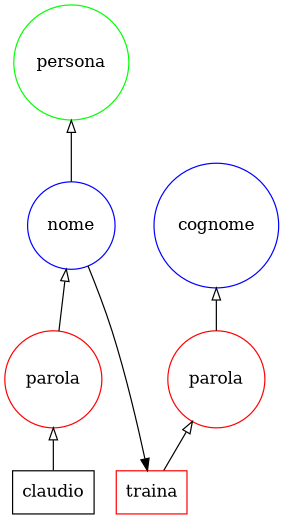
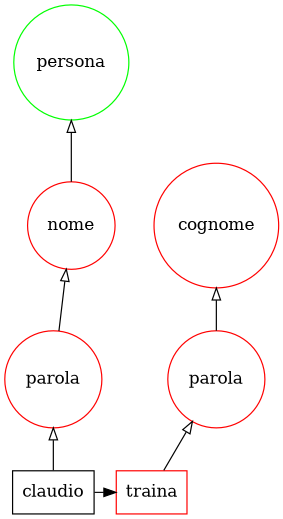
(71, 226) -> (71, 226)
(216, 226) -> (216, 226)
(121, 361) -> (99, 492)
